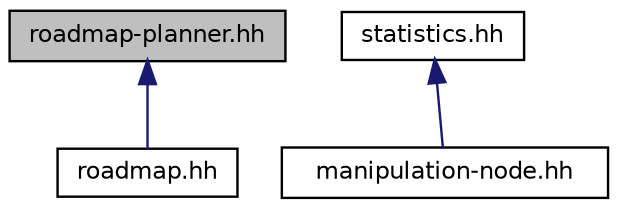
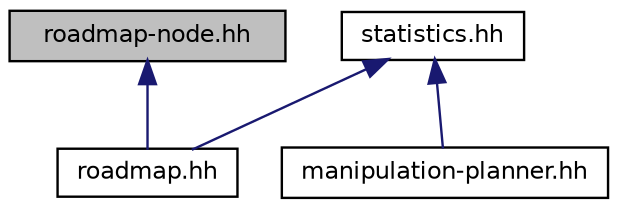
(148, 36) -> (148, 36)
none -> (279, 110)
(445, 173) -> (445, 173)
